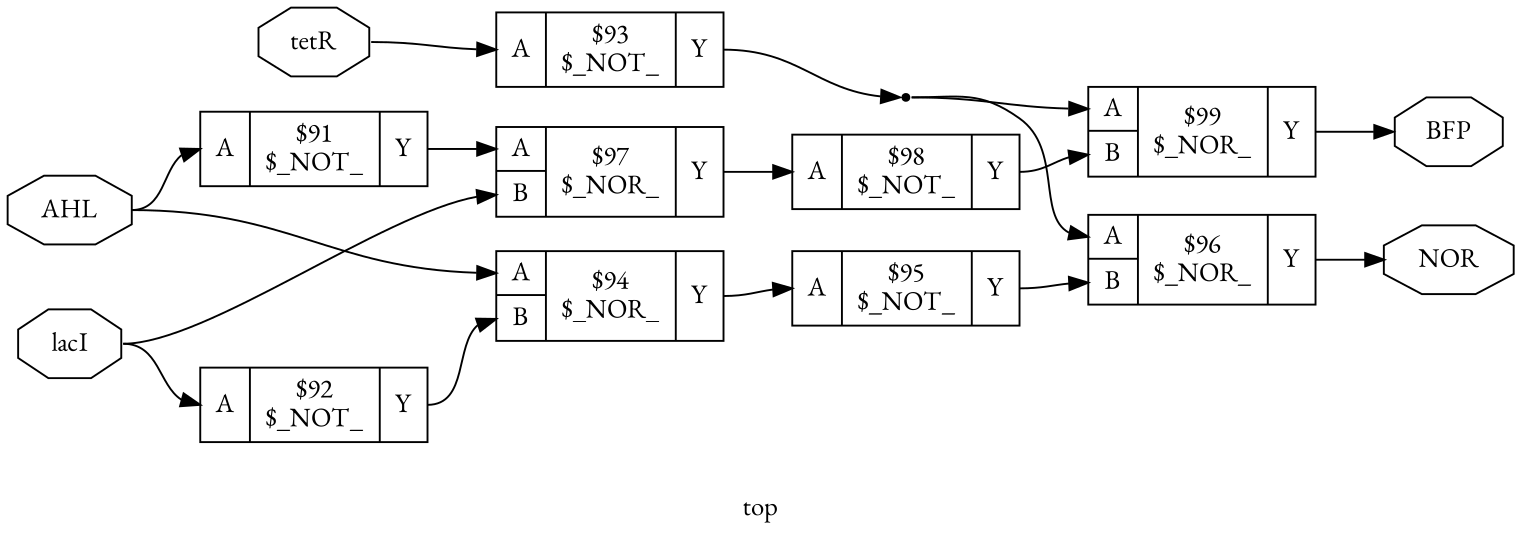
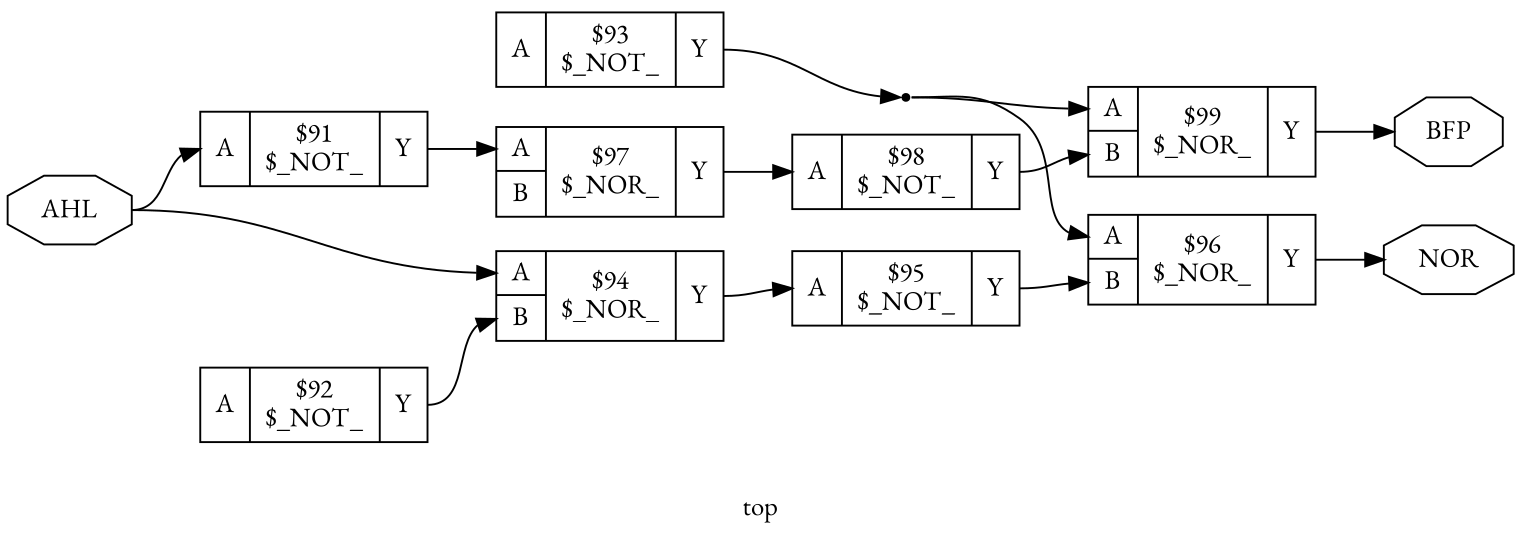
(314, 42) -> none
(70, 344) -> none
